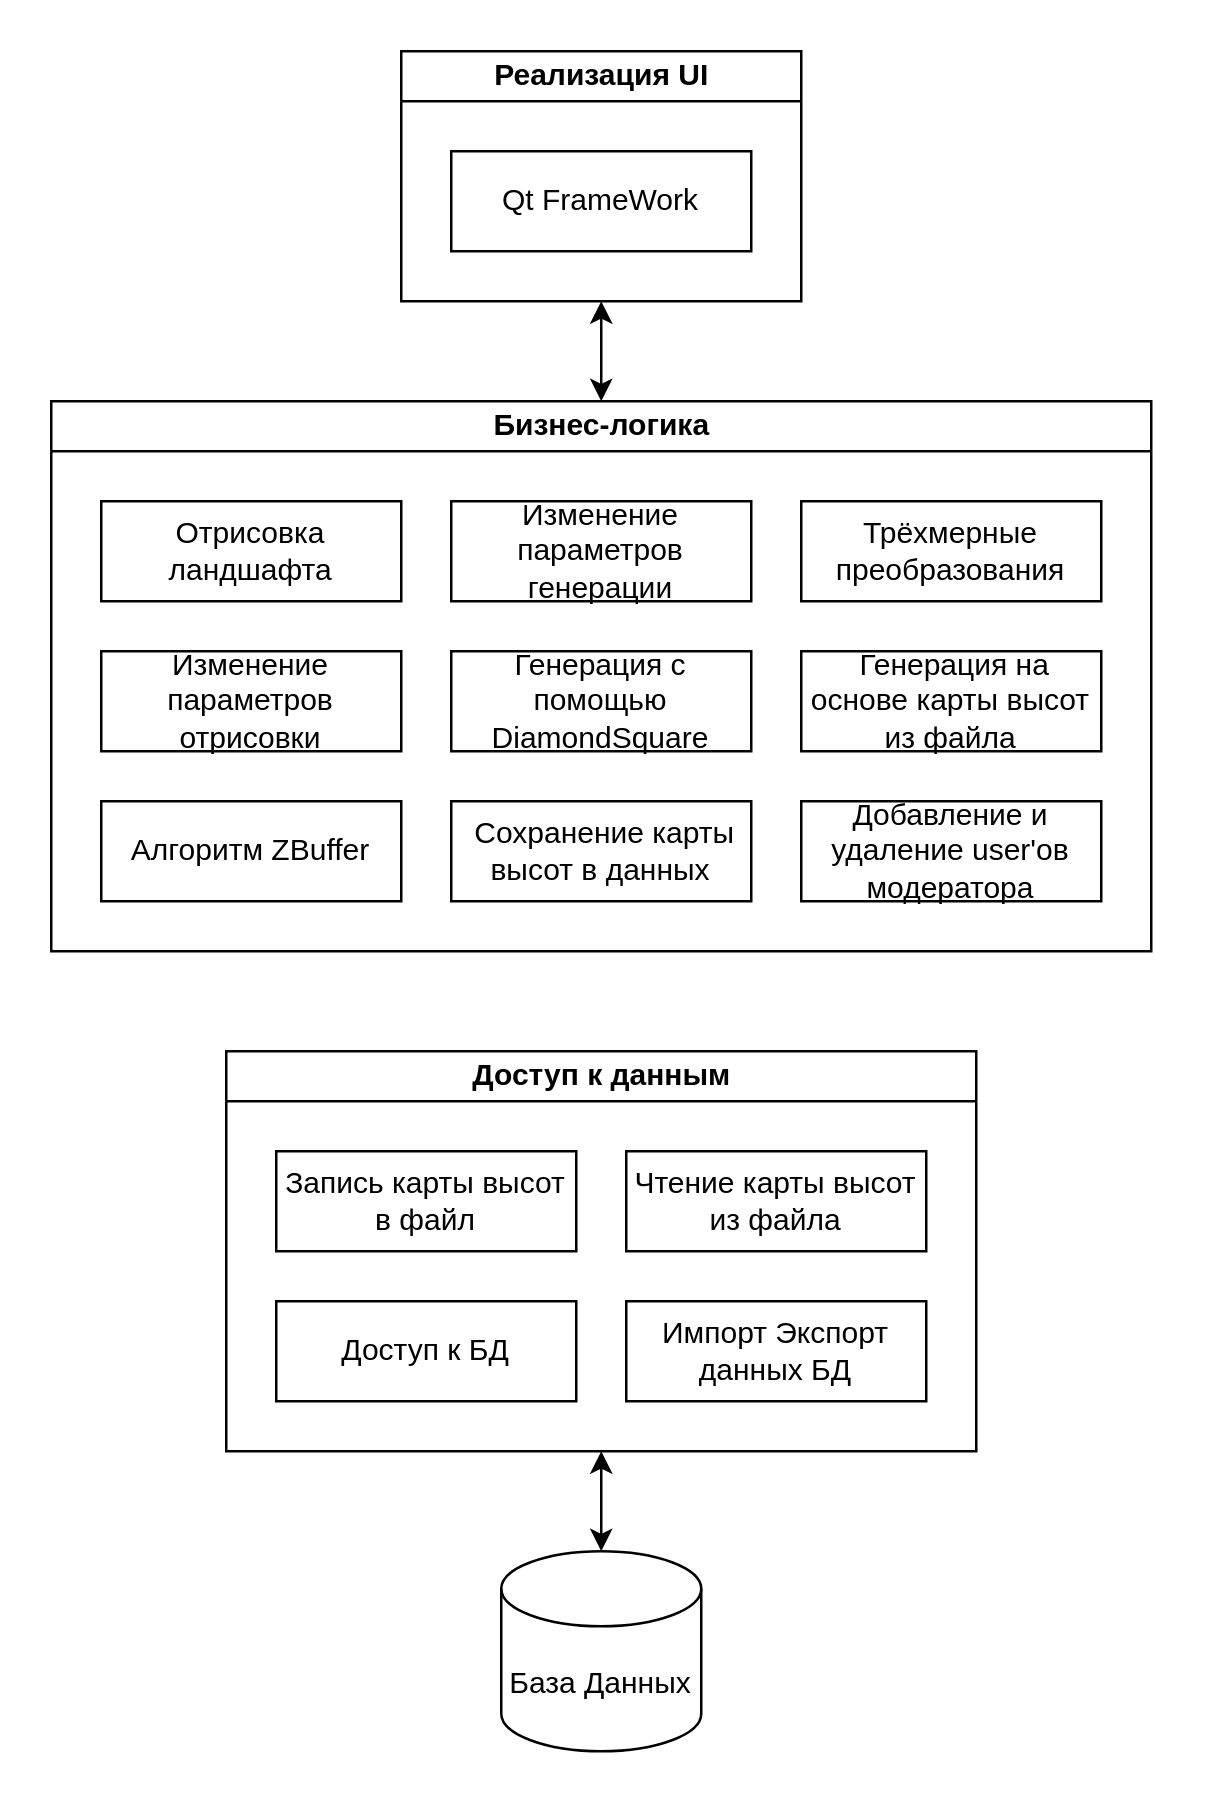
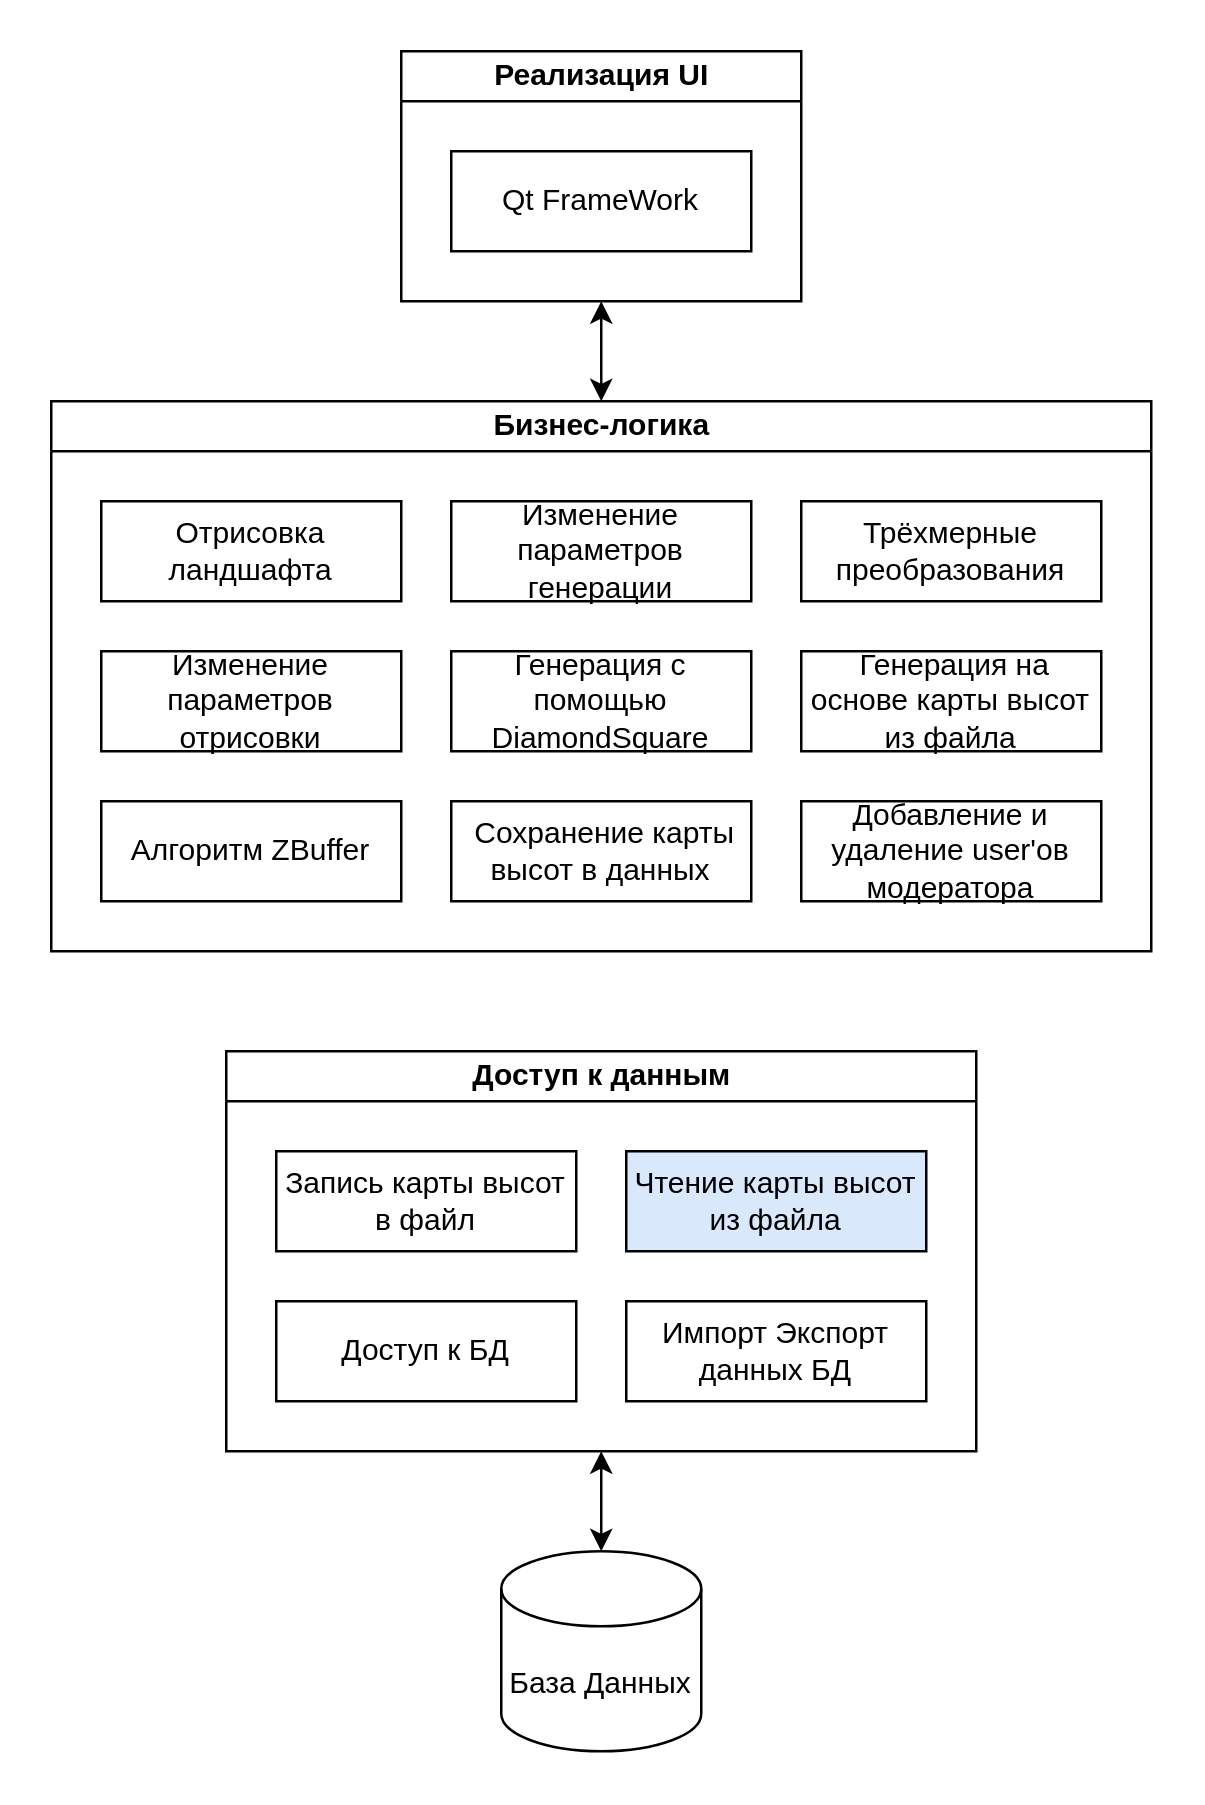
(776, 1201) -> (776, 1201)
